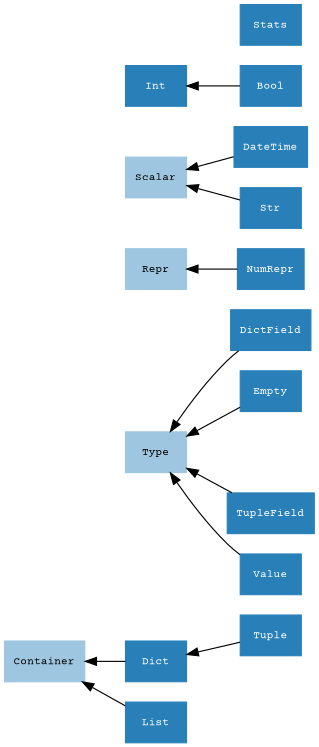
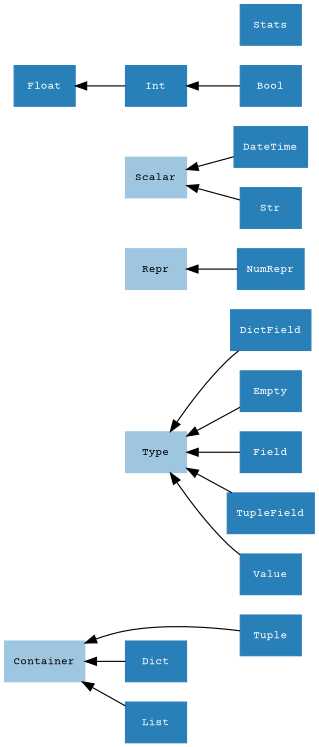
none -> (45, 86)
none -> (271, 452)
(219, 647) -> (167, 627)
